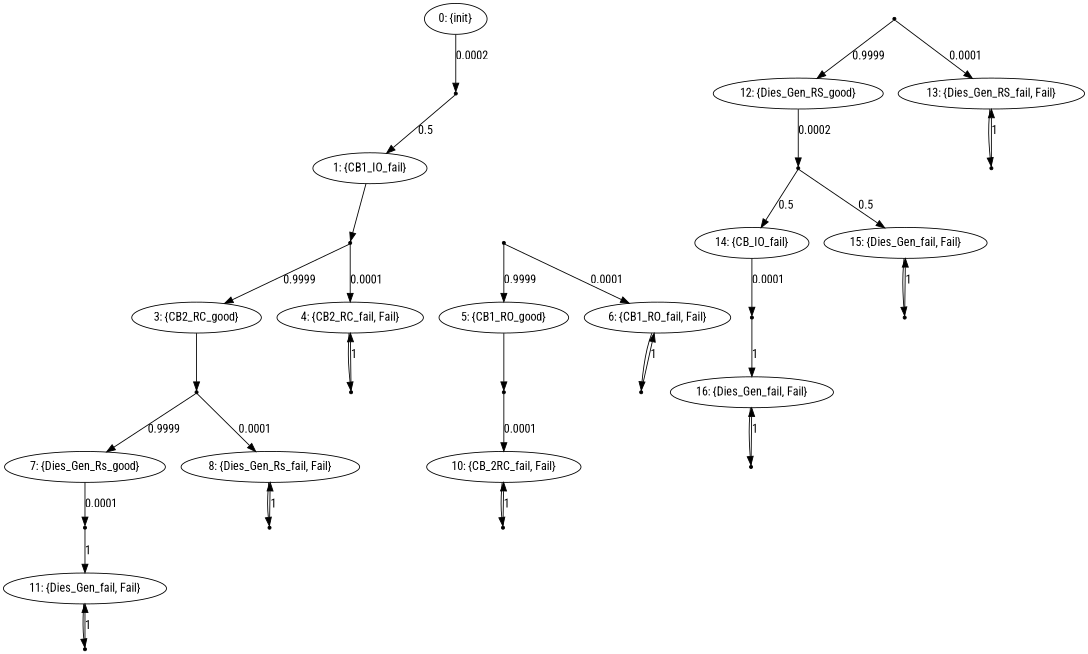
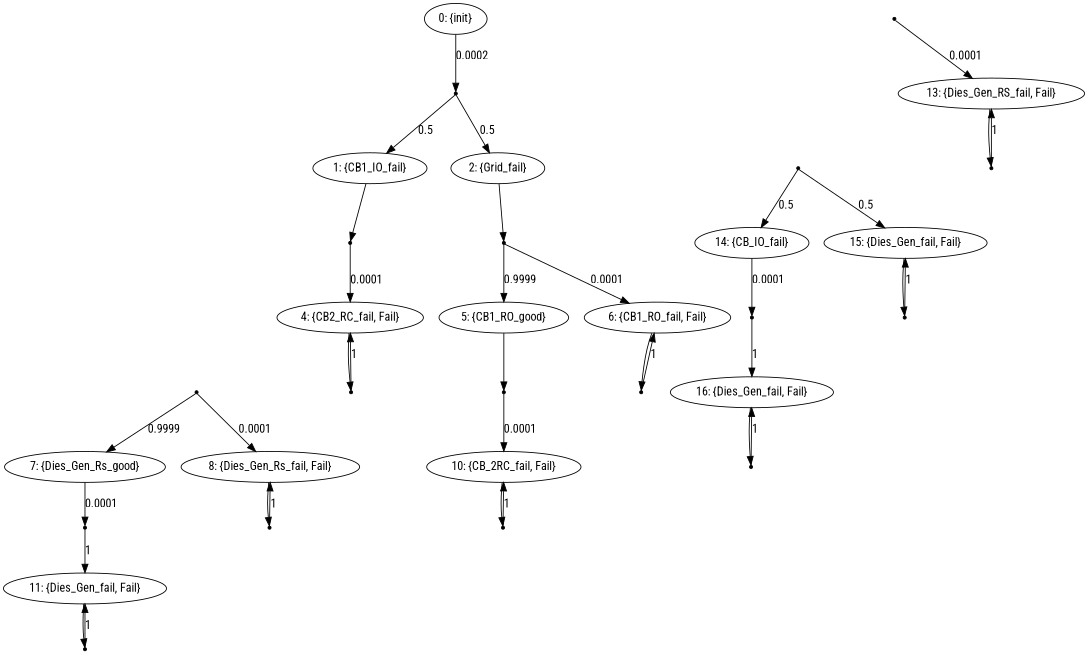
(798, 94) -> none
none -> (498, 168)
(197, 318) -> none
